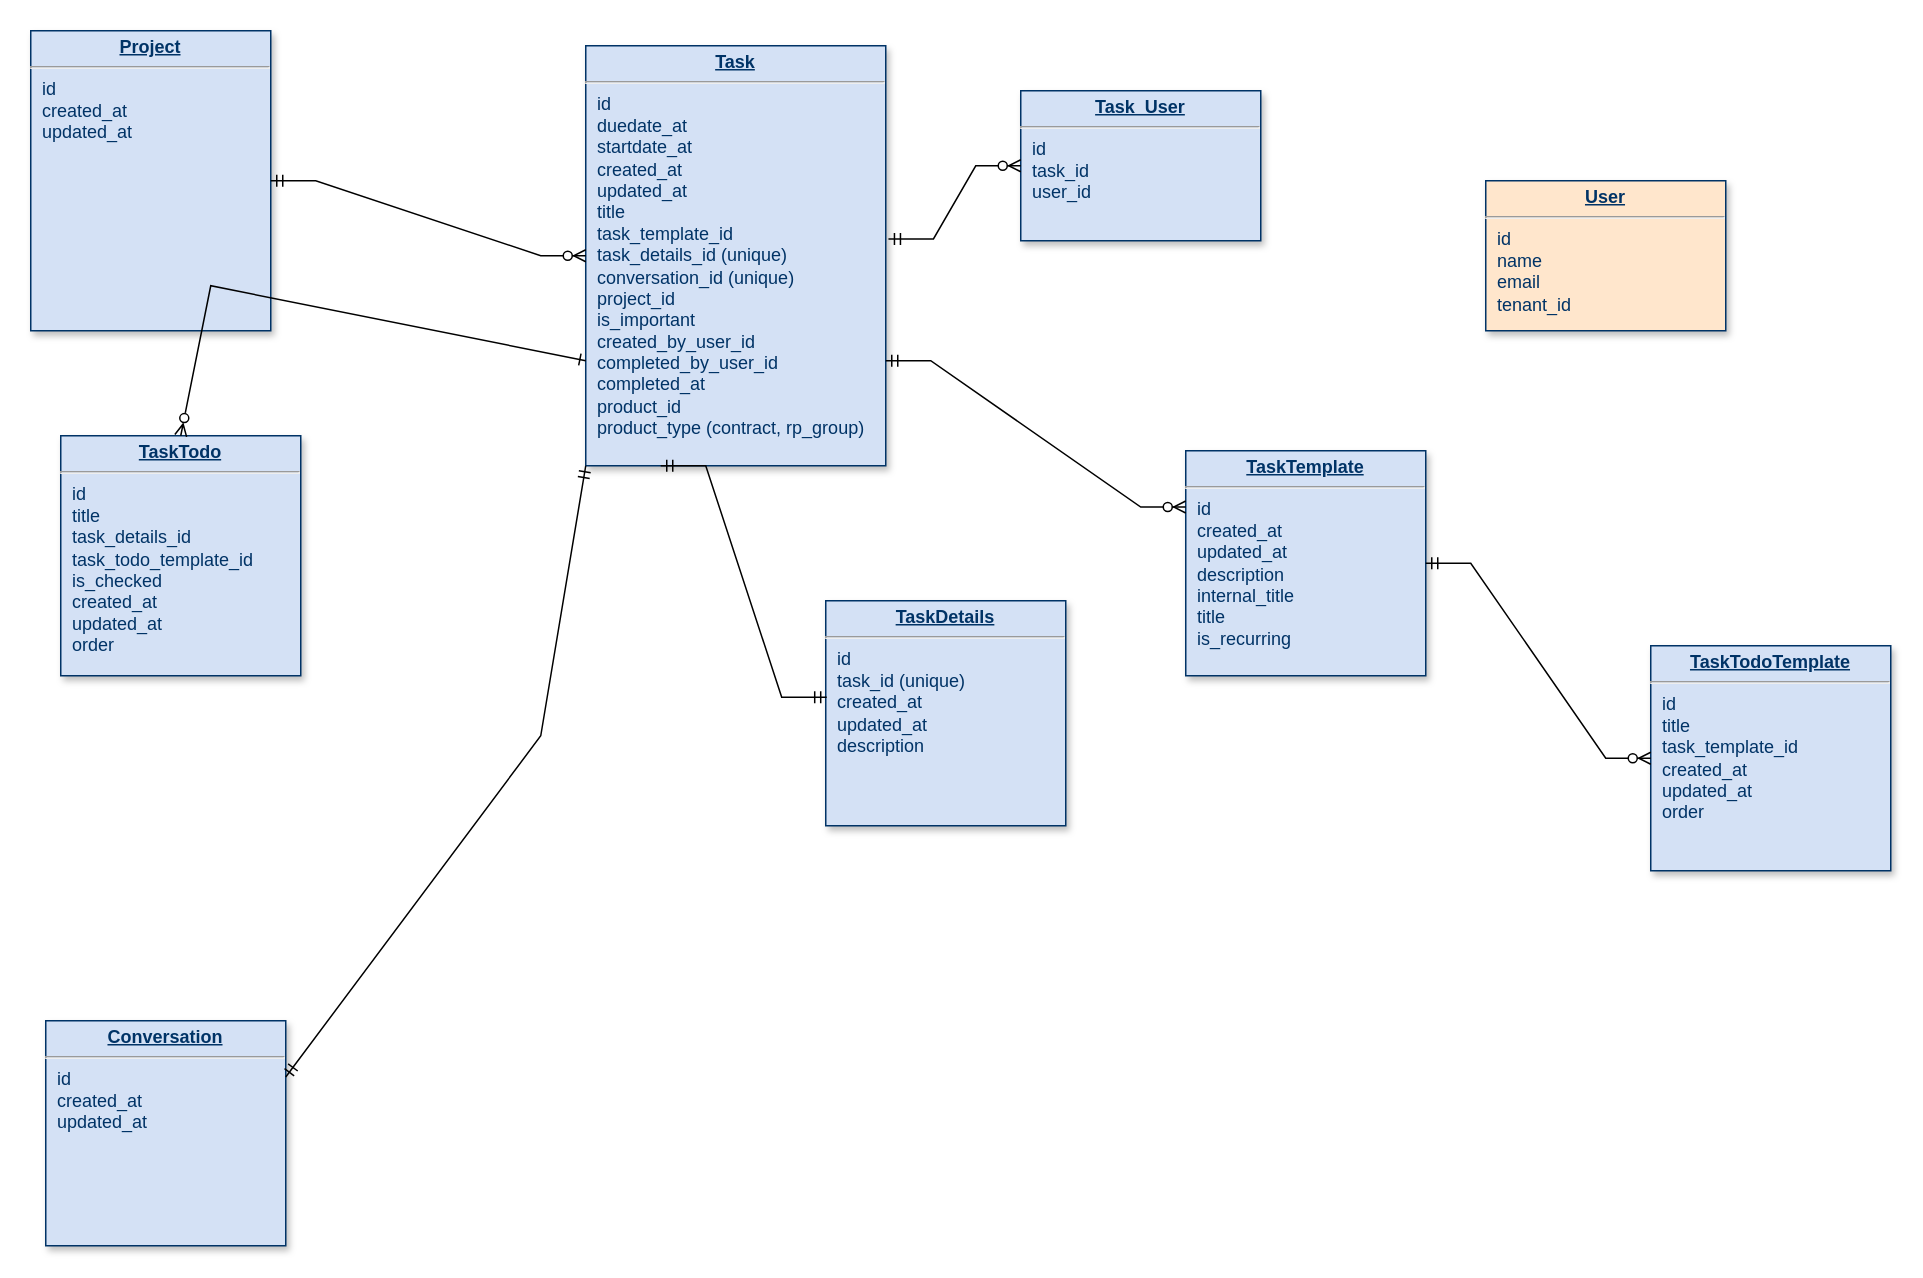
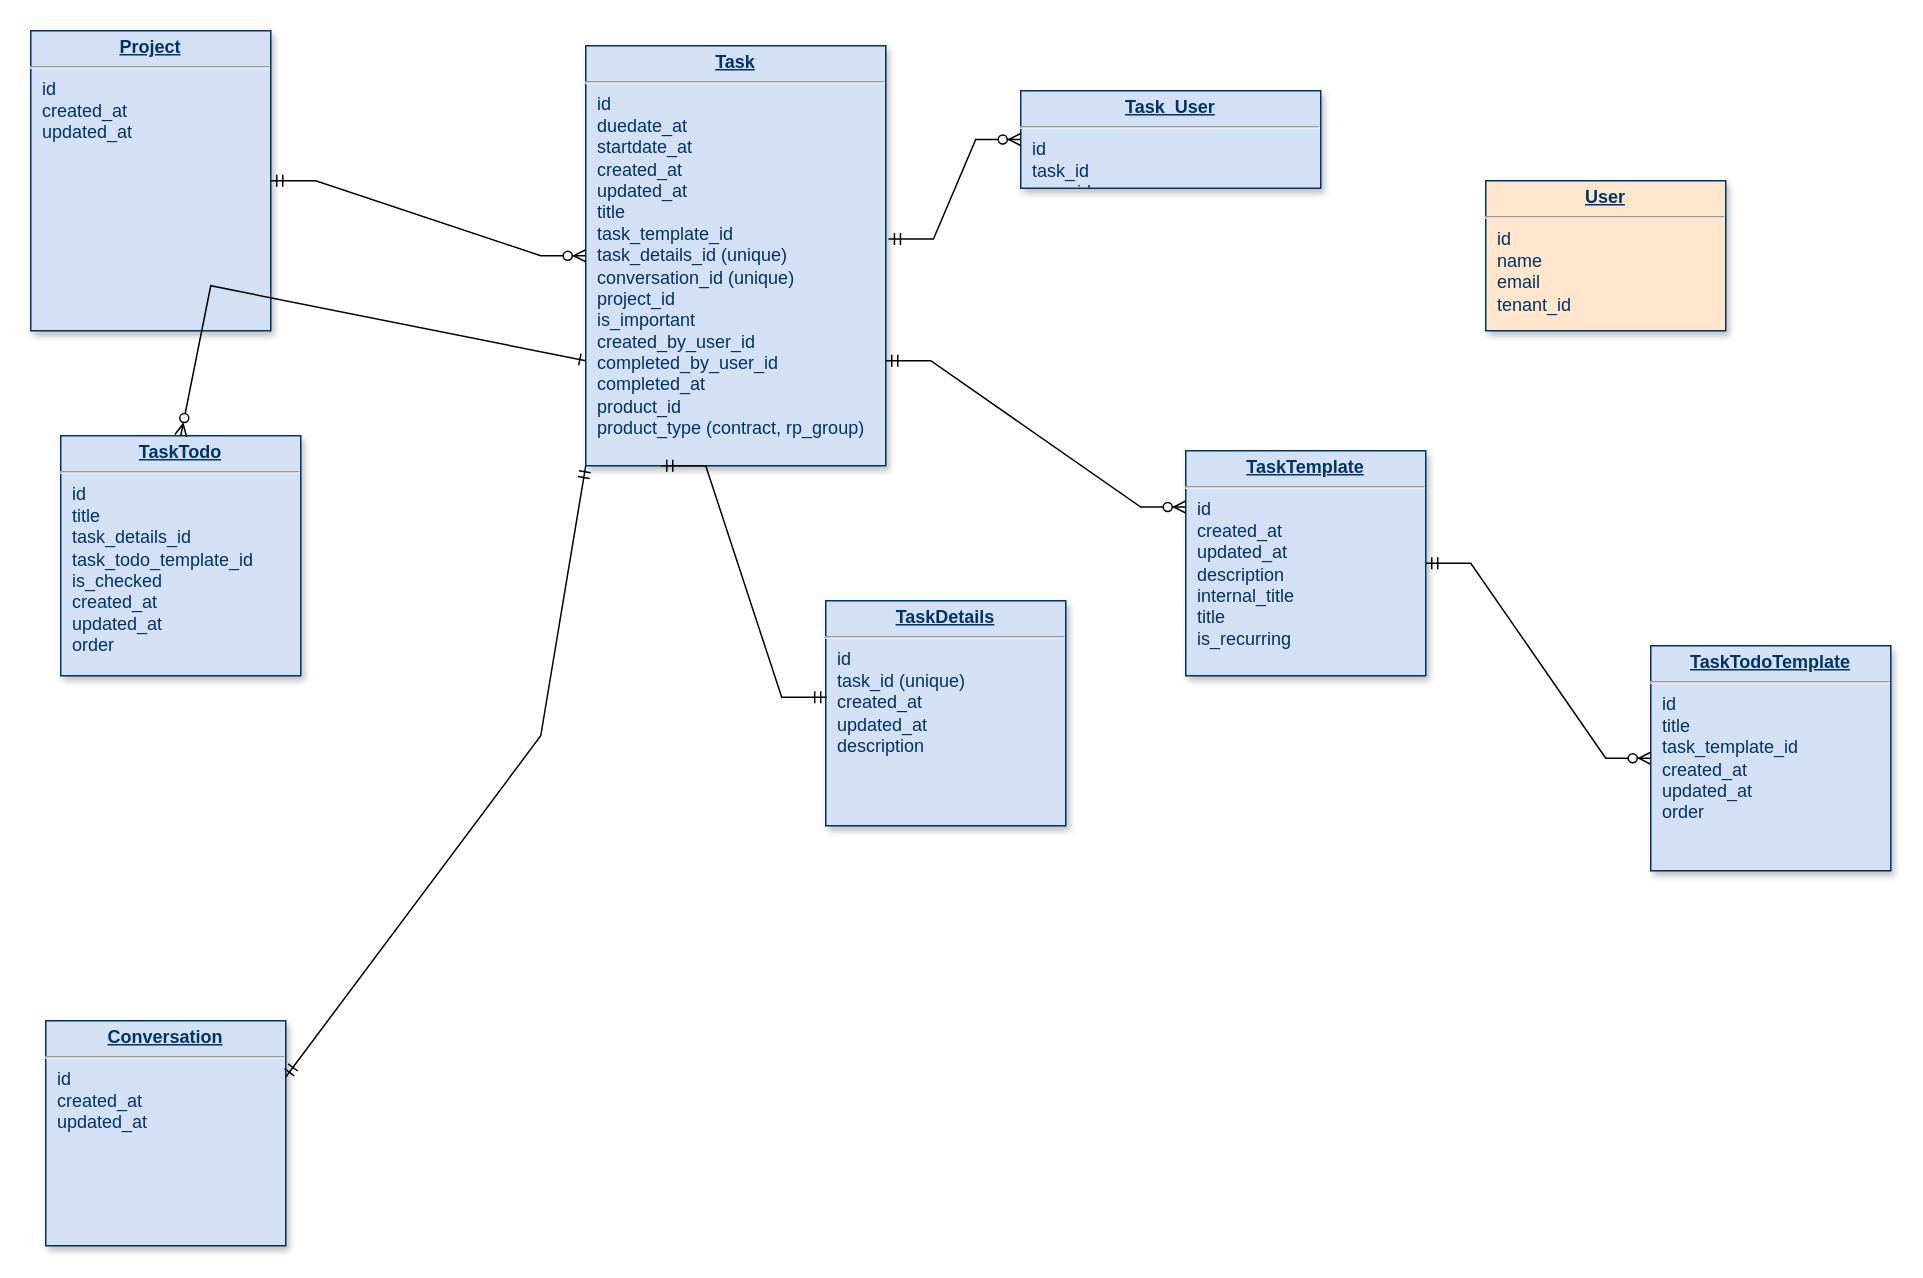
(1141, 166) -> (1171, 140)
